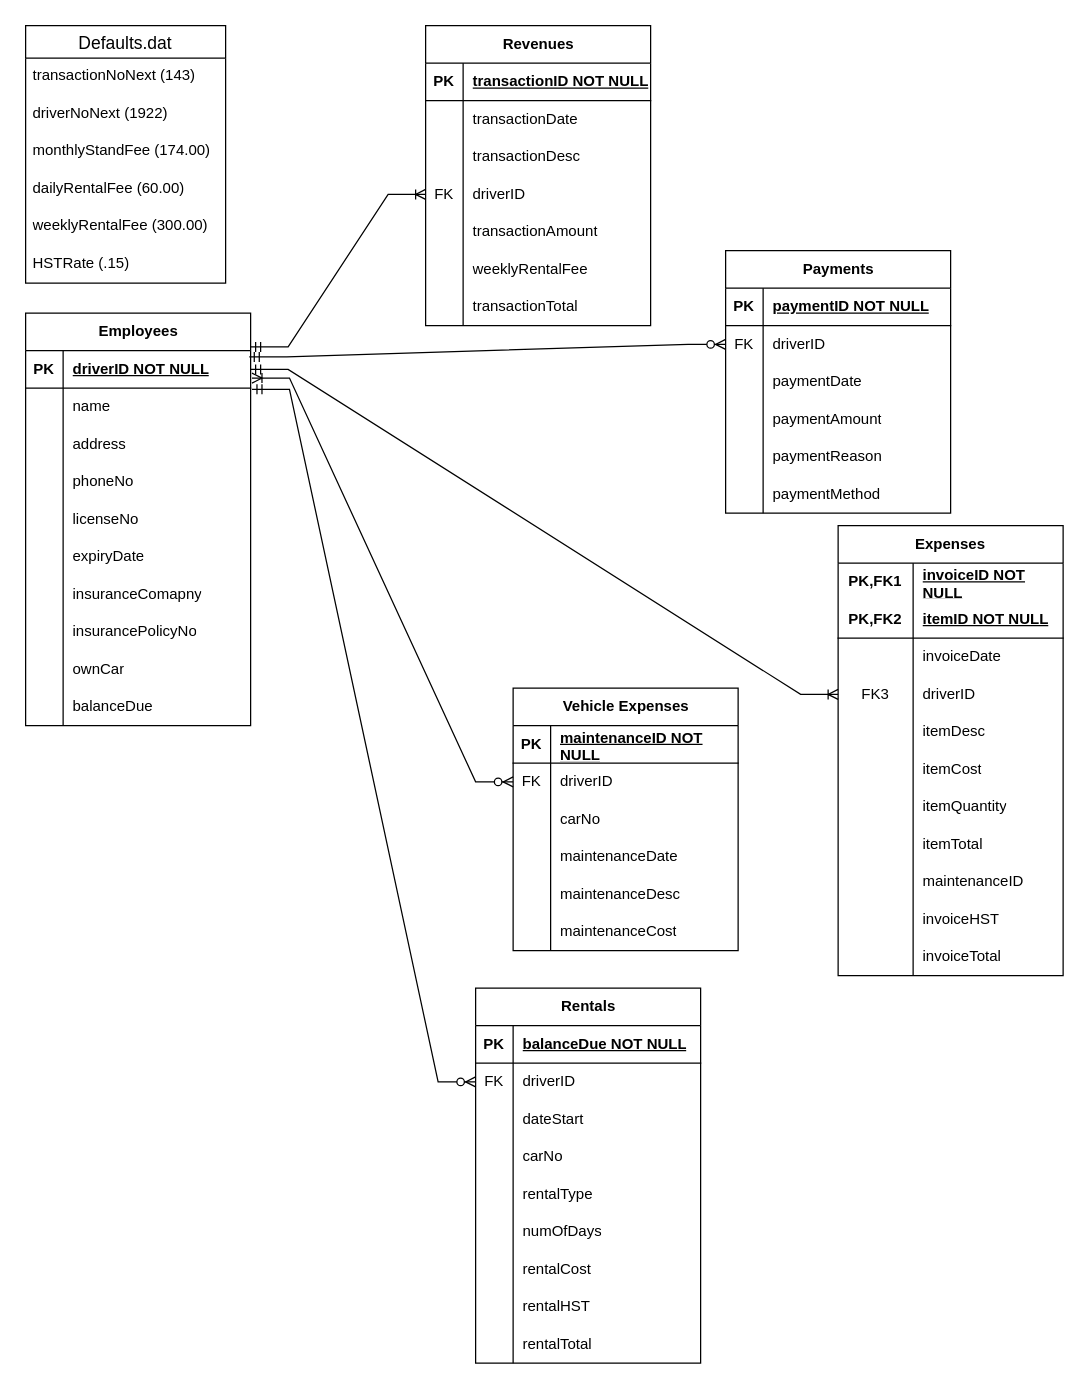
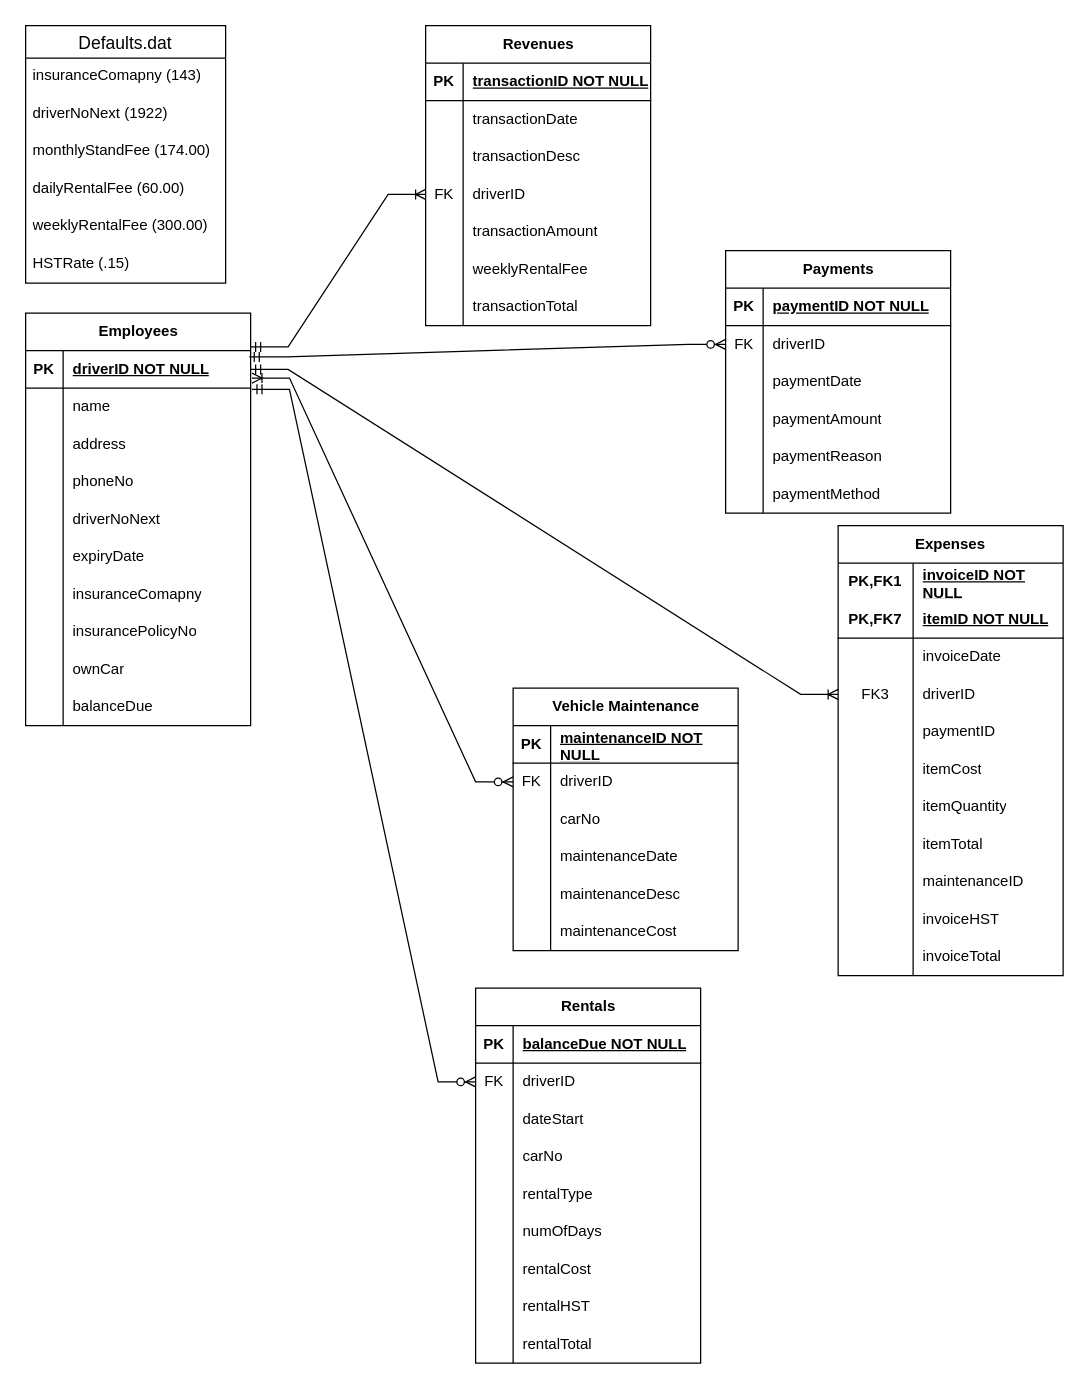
(126, 76) -> (122, 76)
(107, 519) -> (122, 519)
(876, 619) -> (876, 619)
(626, 707) -> (626, 707)
(955, 732) -> (961, 732)
